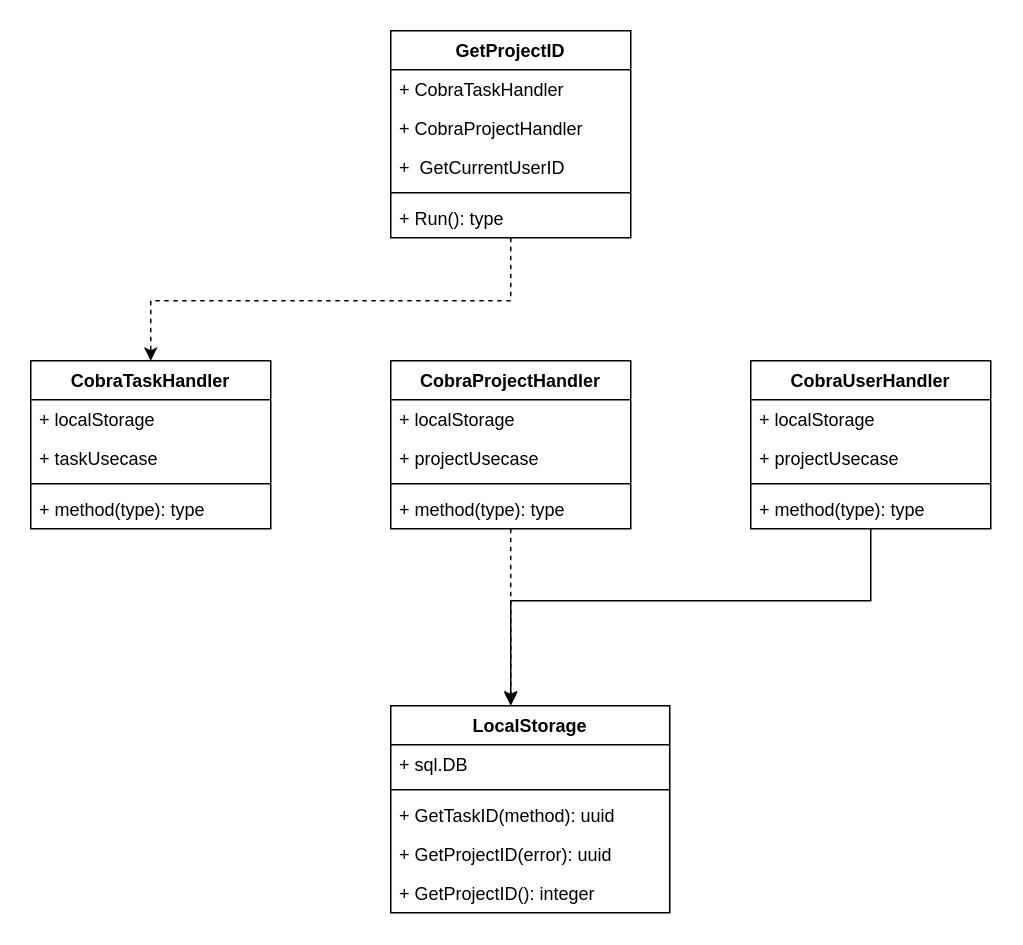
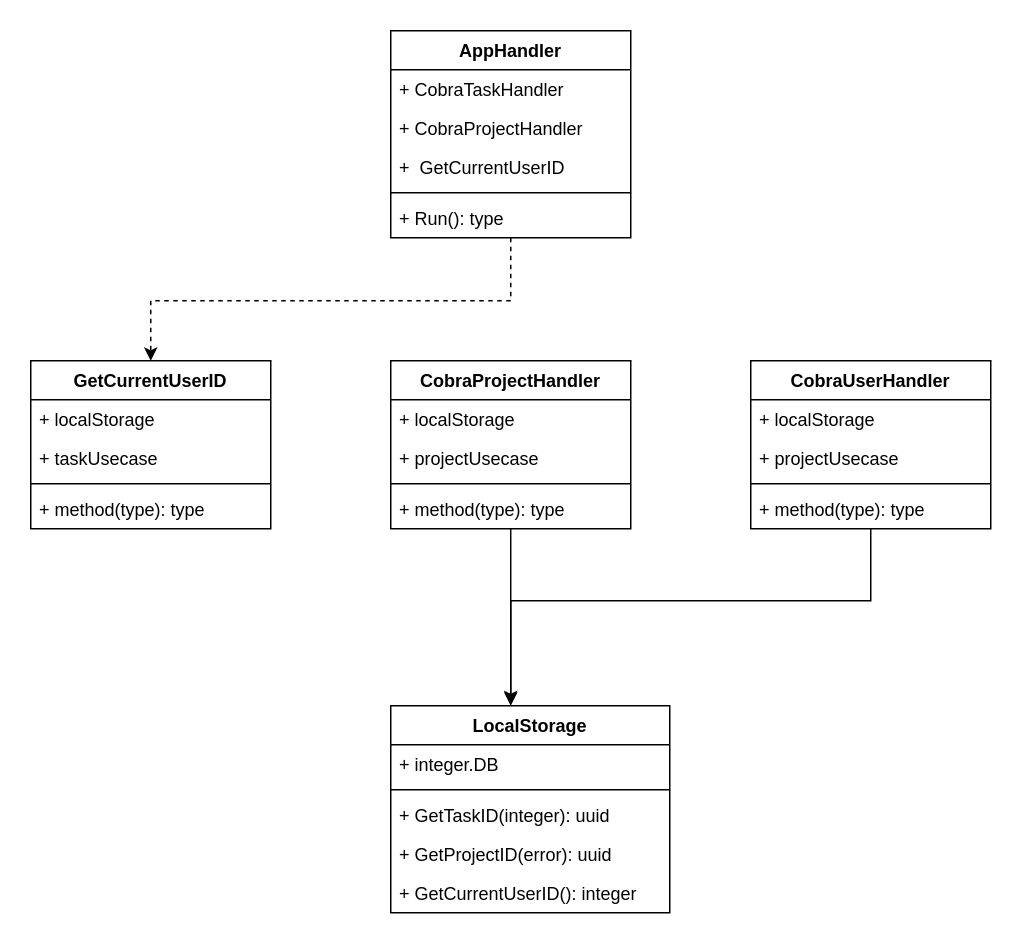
(510, 51) -> (510, 51)
(150, 381) -> (150, 381)
(511, 564) -> (511, 564)
(432, 765) -> (452, 765)
(516, 816) -> (518, 816)
(516, 894) -> (536, 894)
